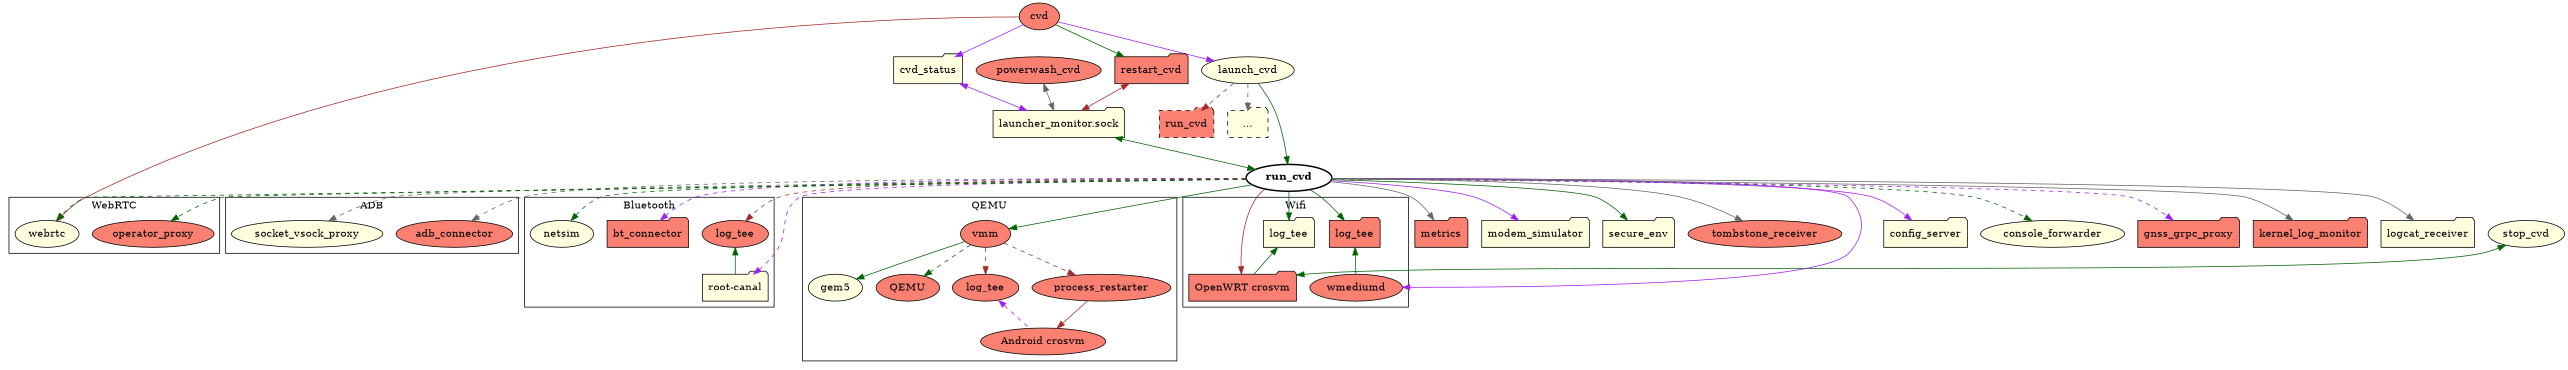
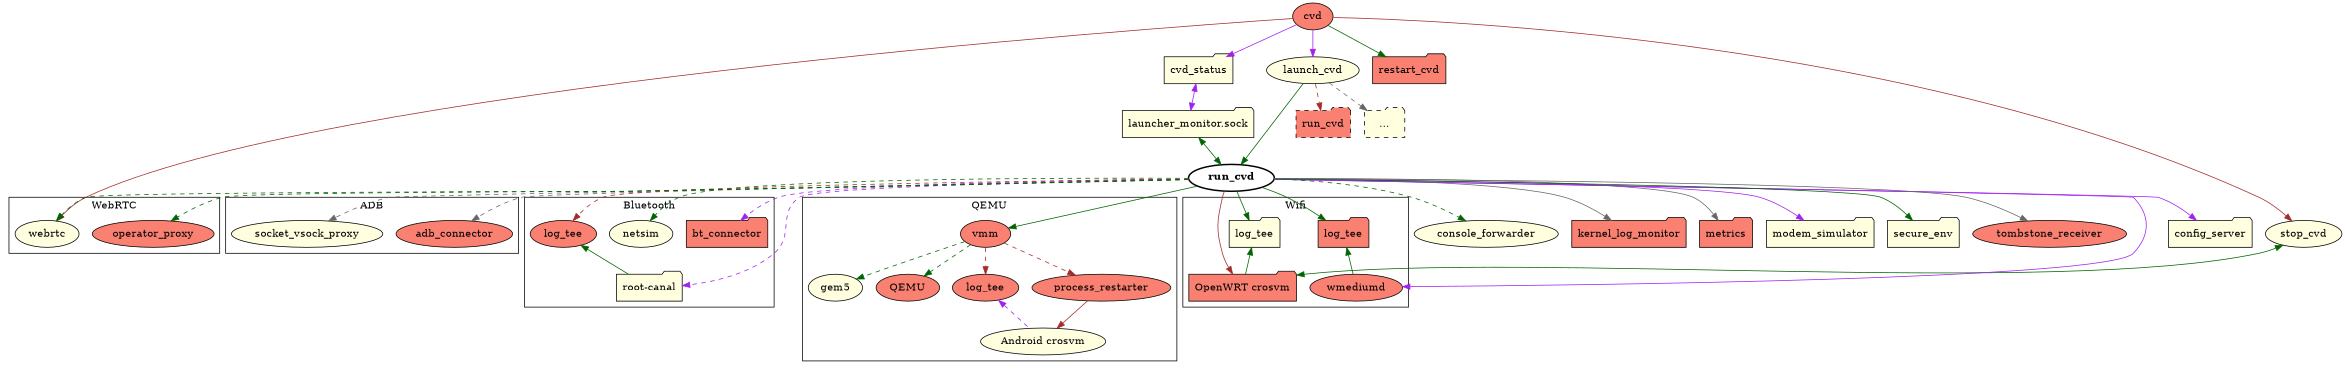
none -> (1821, 68)
(1039, 70) -> none
(1105, 97) -> none
(2189, 234) -> none
(2428, 234) -> none
(914, 259) -> (914, 259)
(1043, 341) -> (1043, 341)
